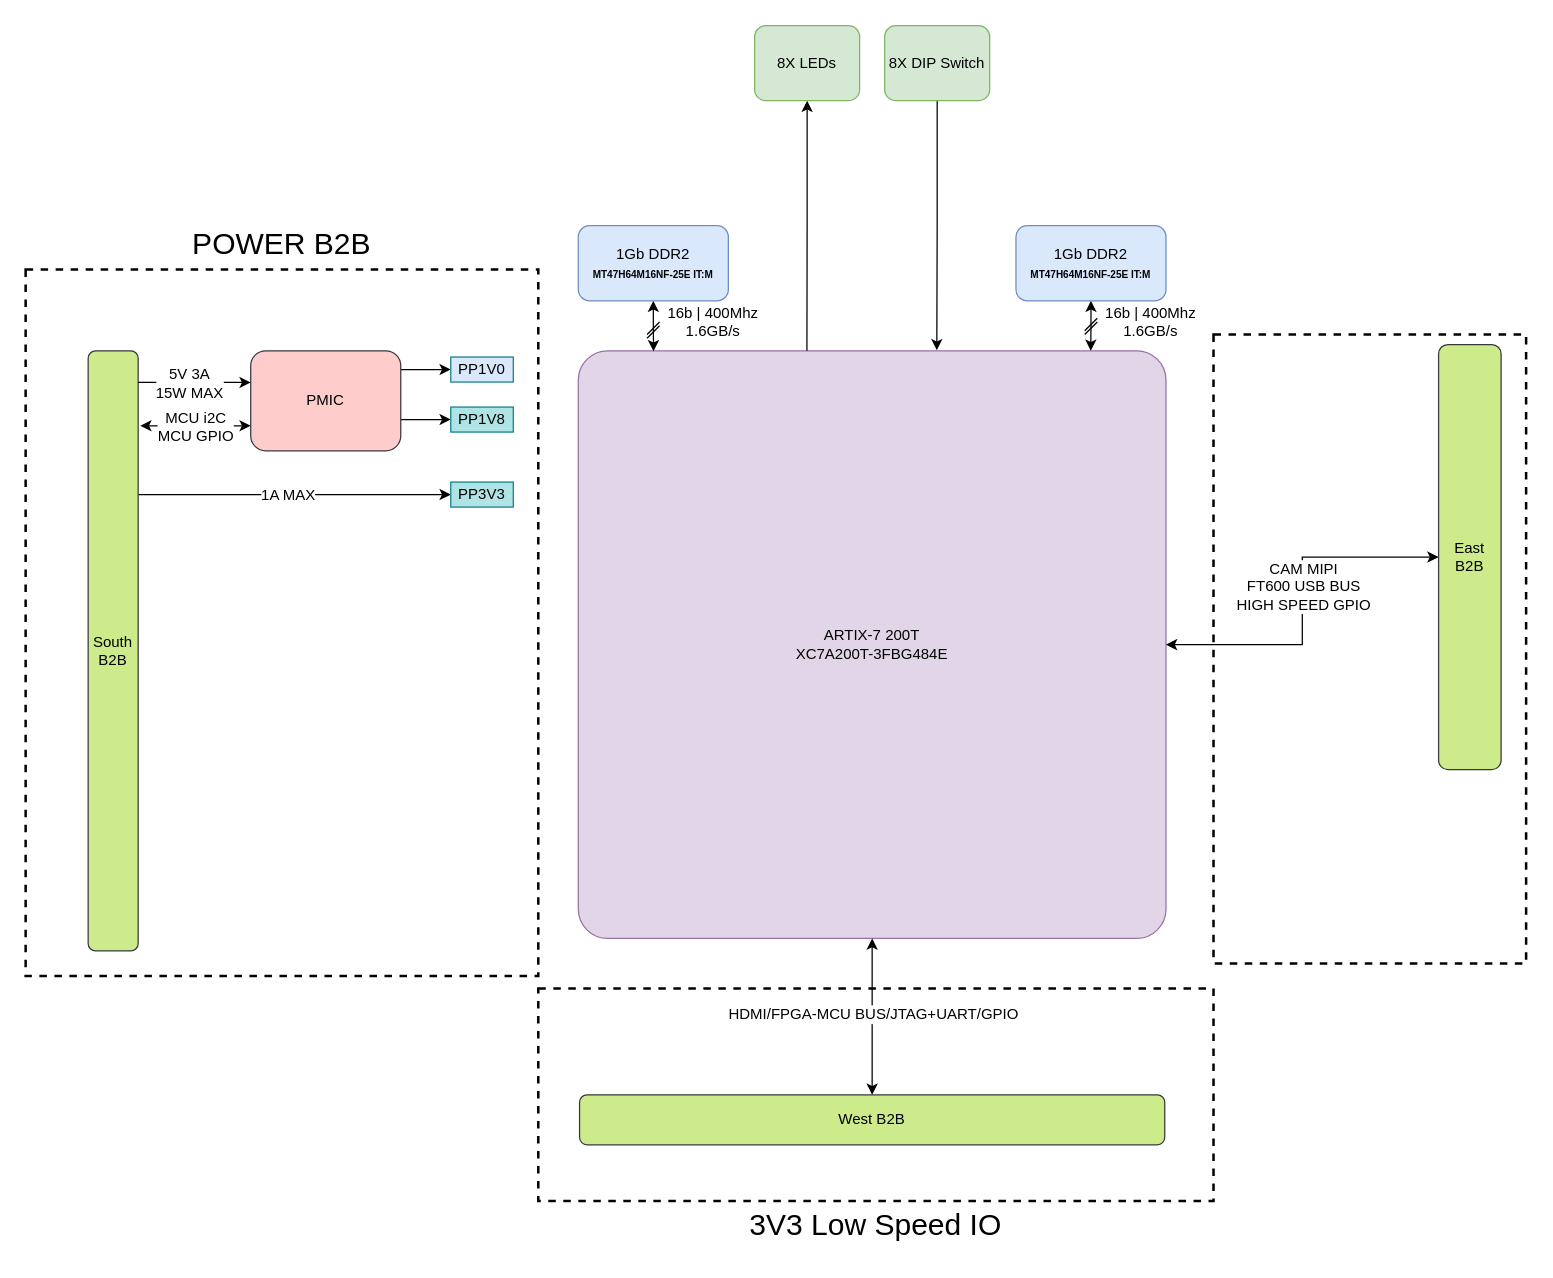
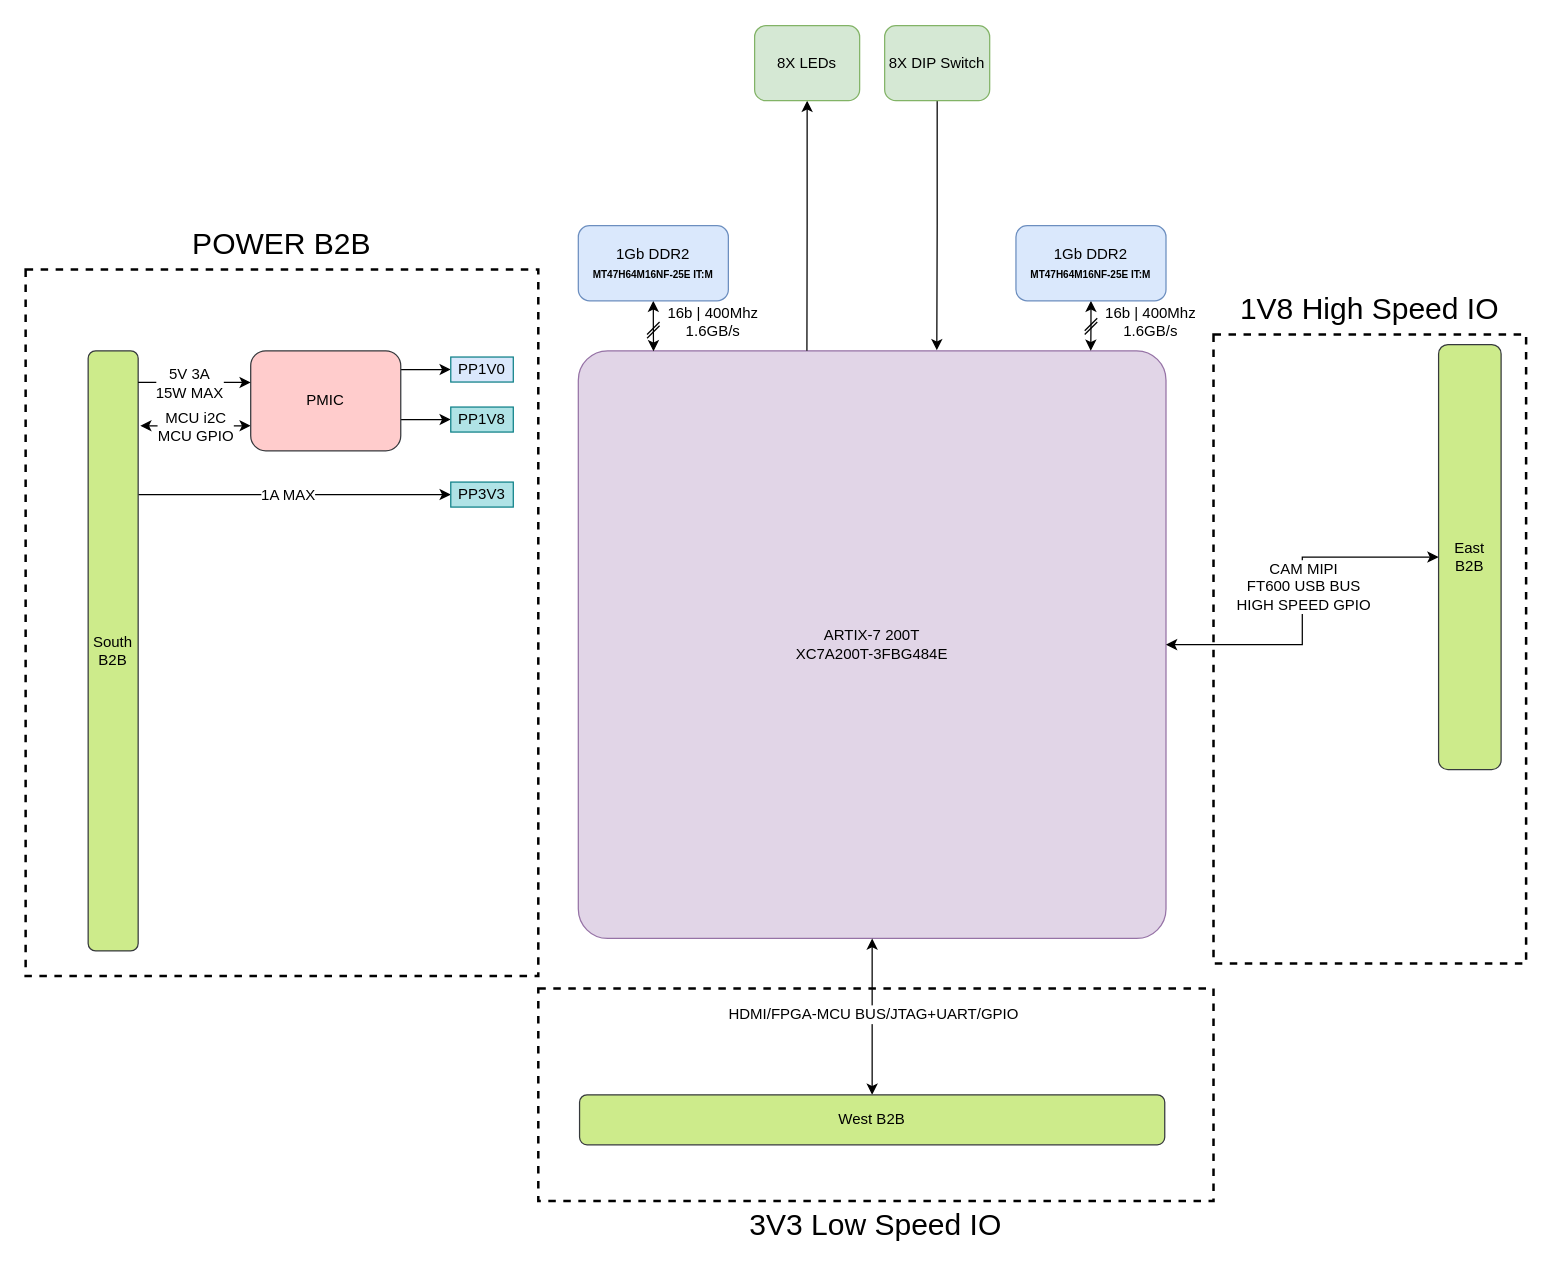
none -> (1369, 309)
